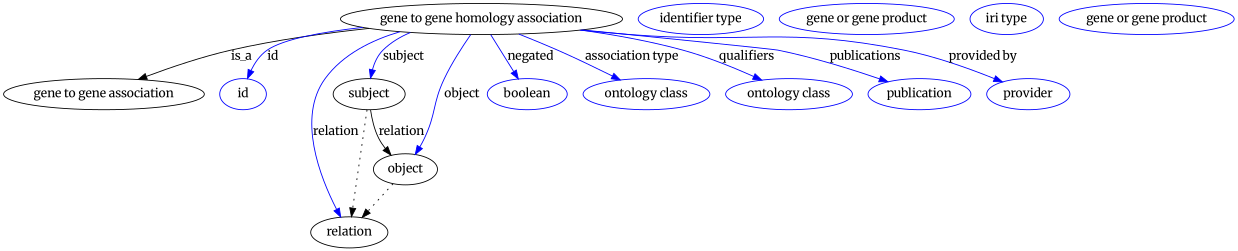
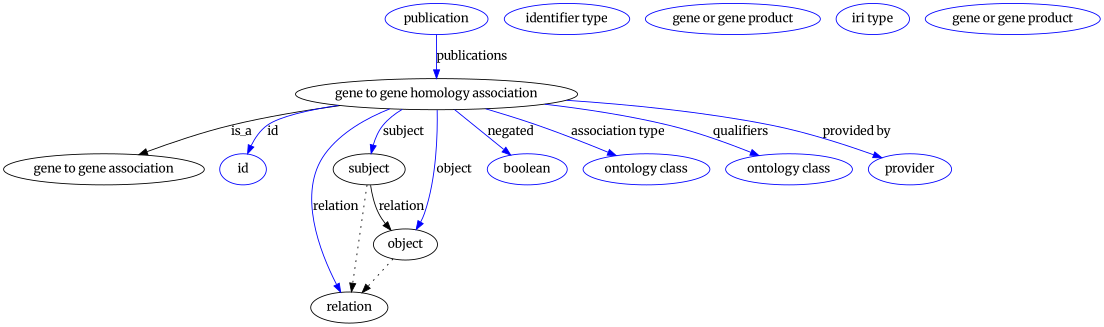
(733, 45) -> (437, 52)
